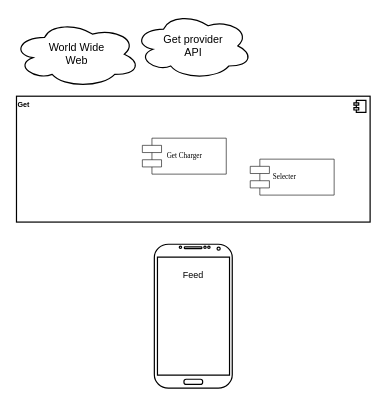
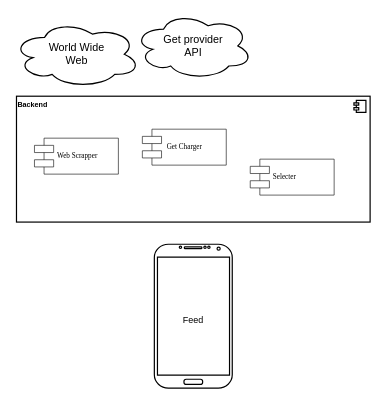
(24, 105) -> (32, 105)
none -> (77, 156)
(185, 156) -> (185, 147)
(194, 275) -> (194, 320)
